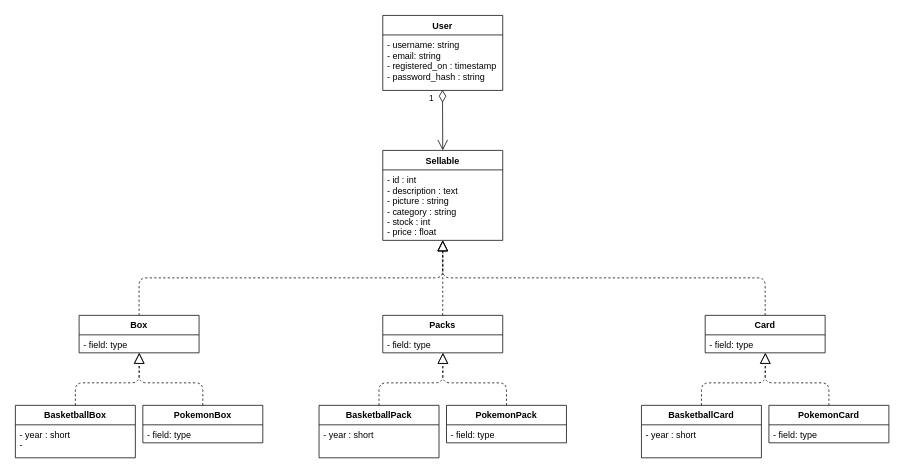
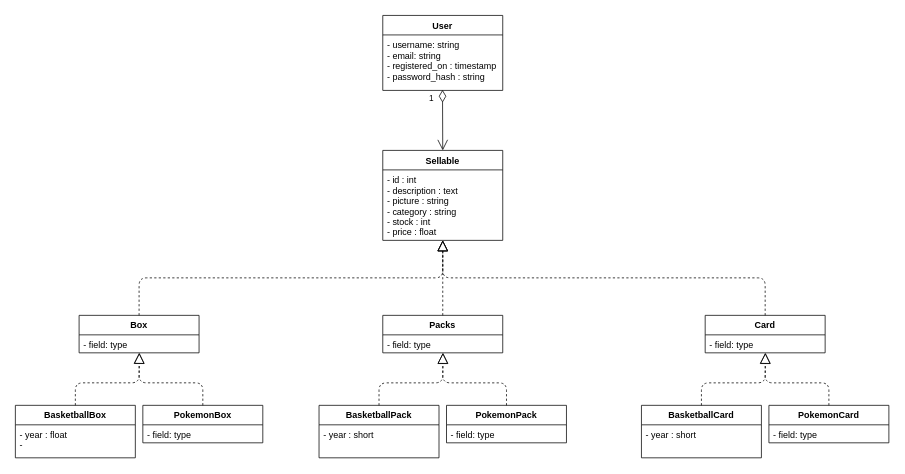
(50, 435) -> (49, 435)
